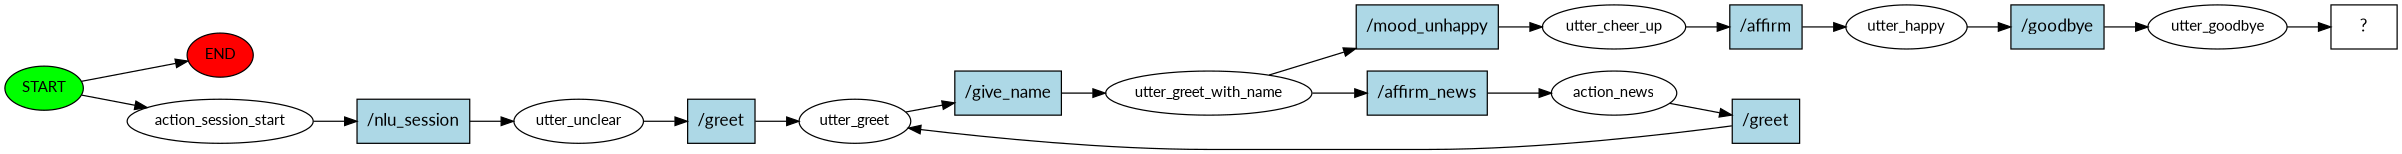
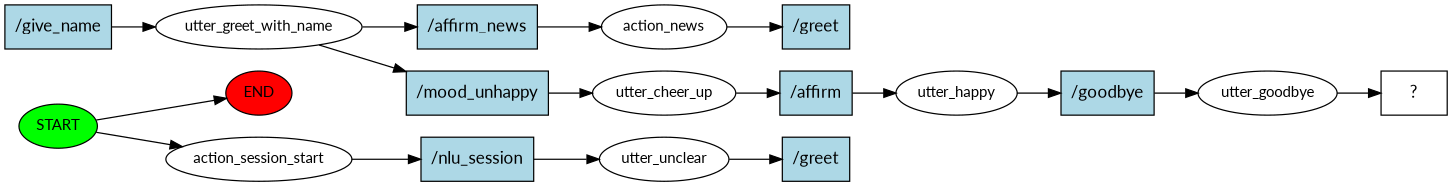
(855, 121) -> none
